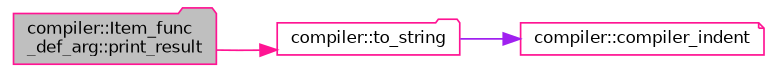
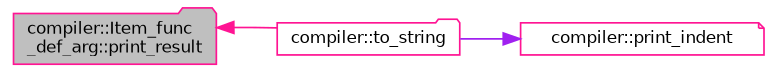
(642, 39) -> (642, 39)
(238, 50) -> (255, 28)
